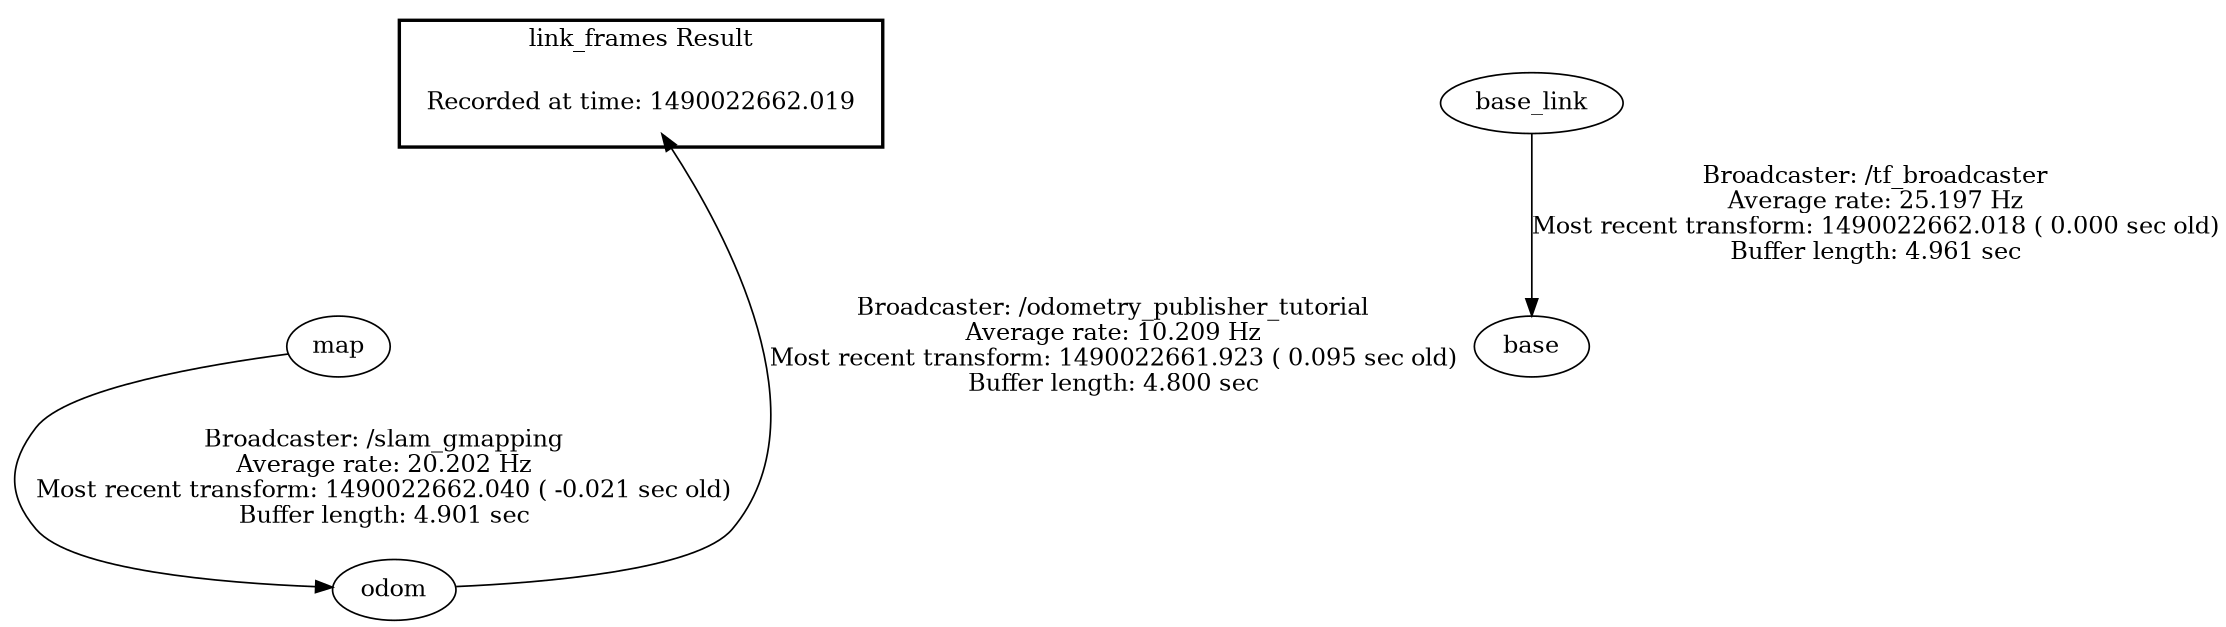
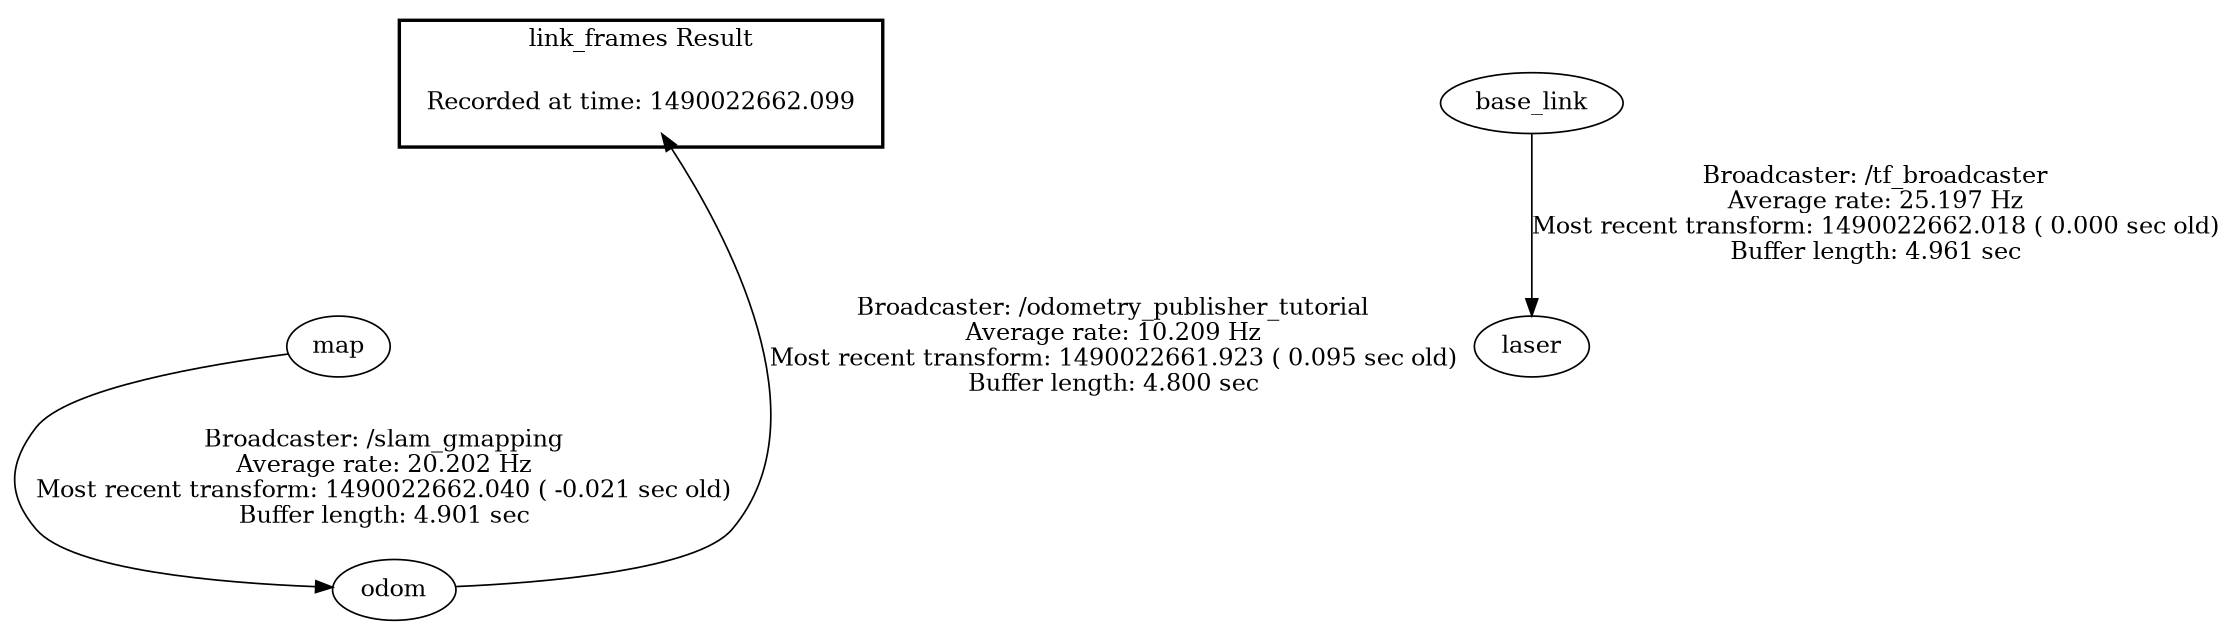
(641, 103) -> (641, 103)
(1532, 347) -> (1532, 347)
